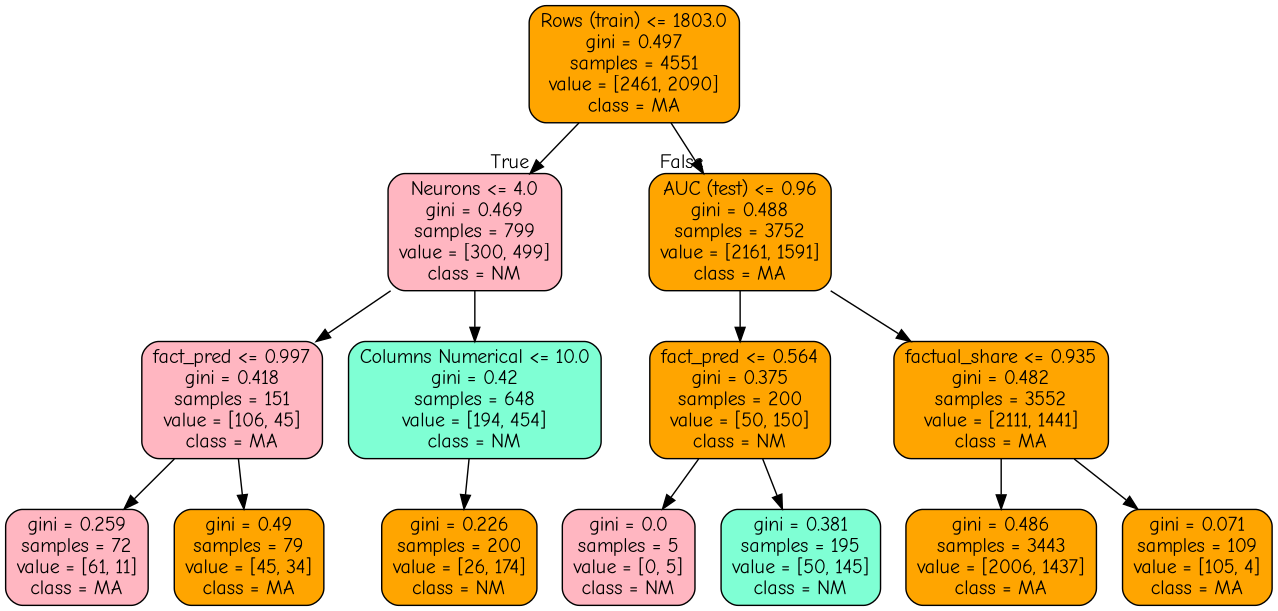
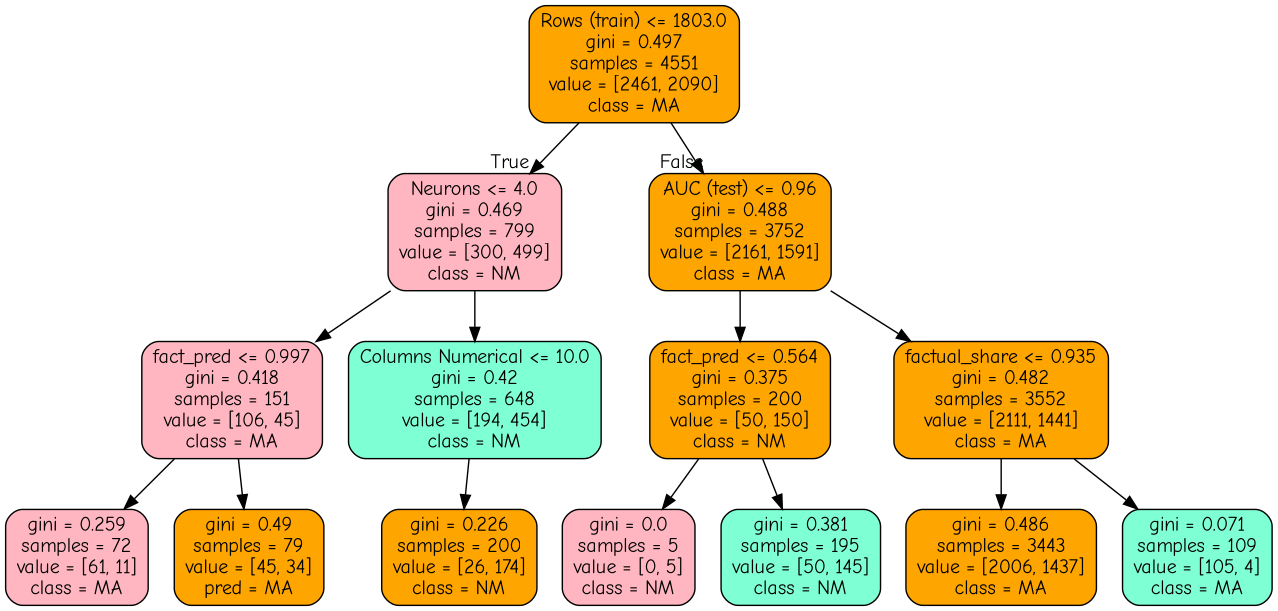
(249, 557) -> (249, 557)
(1197, 557) -> (1197, 557)
